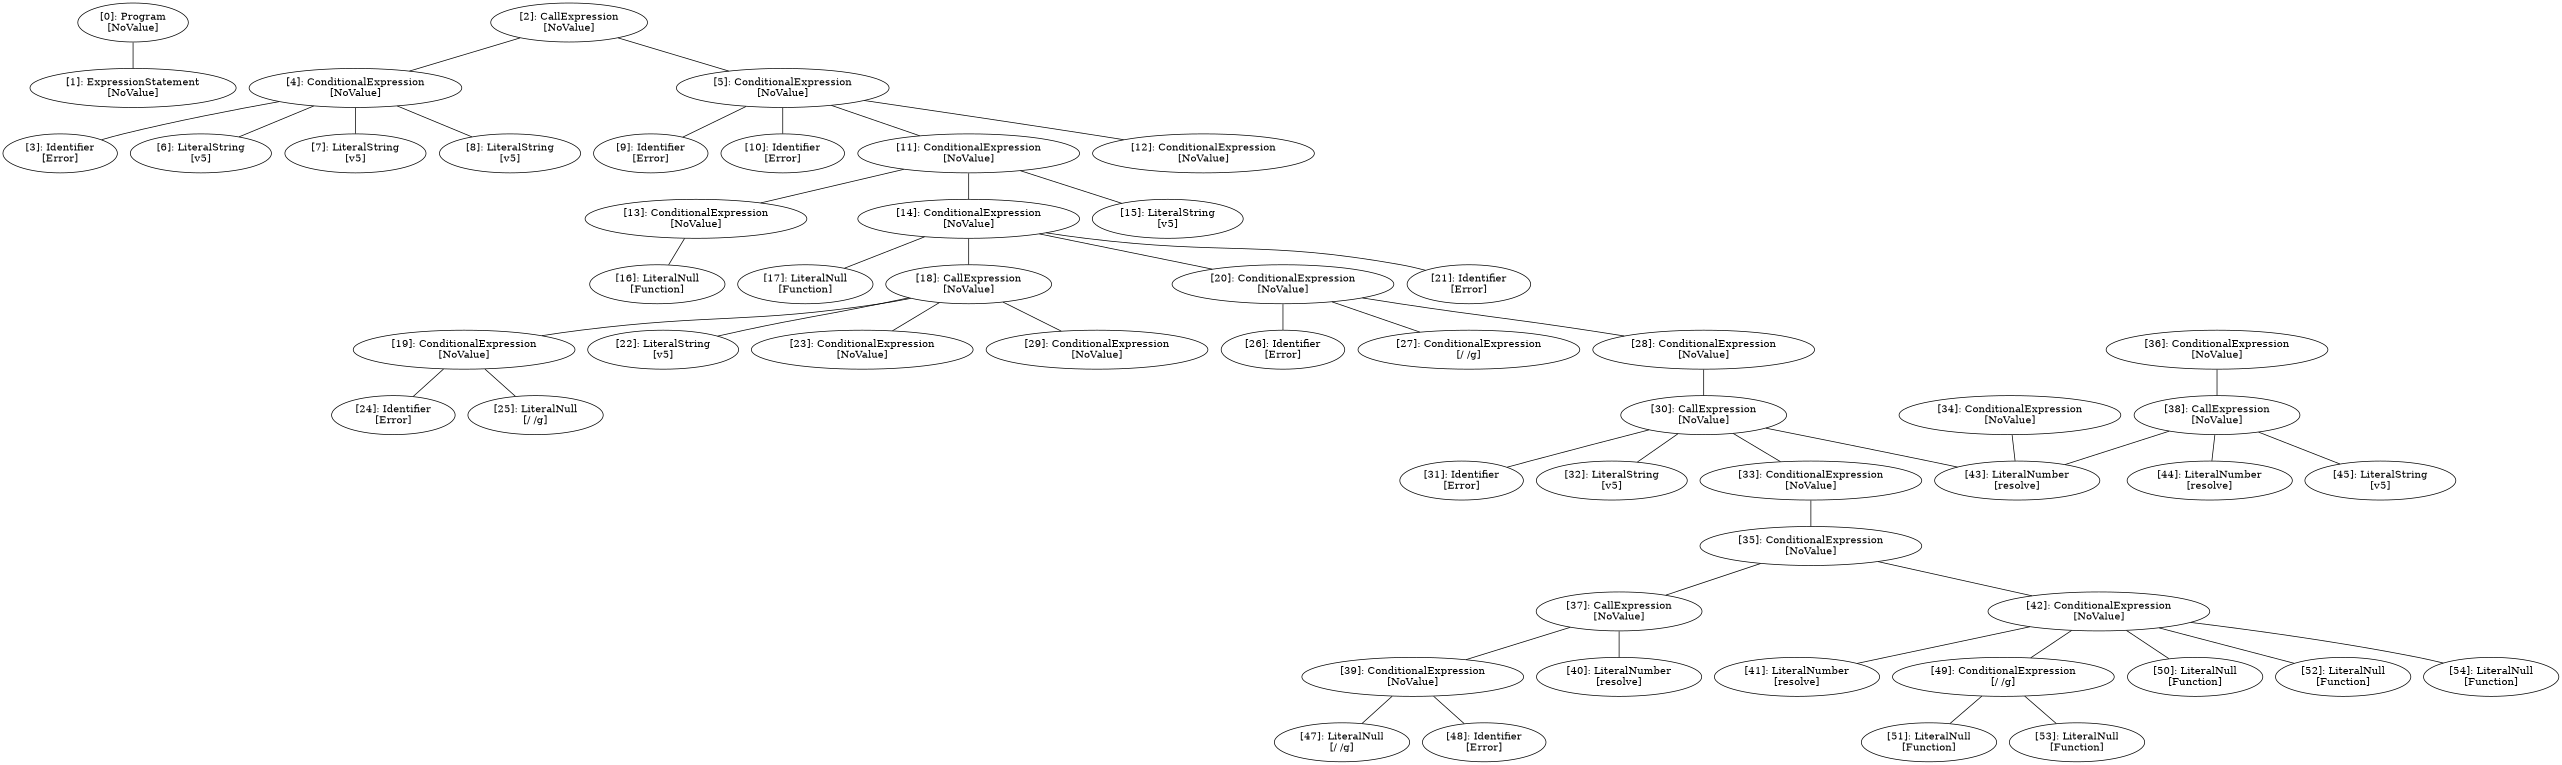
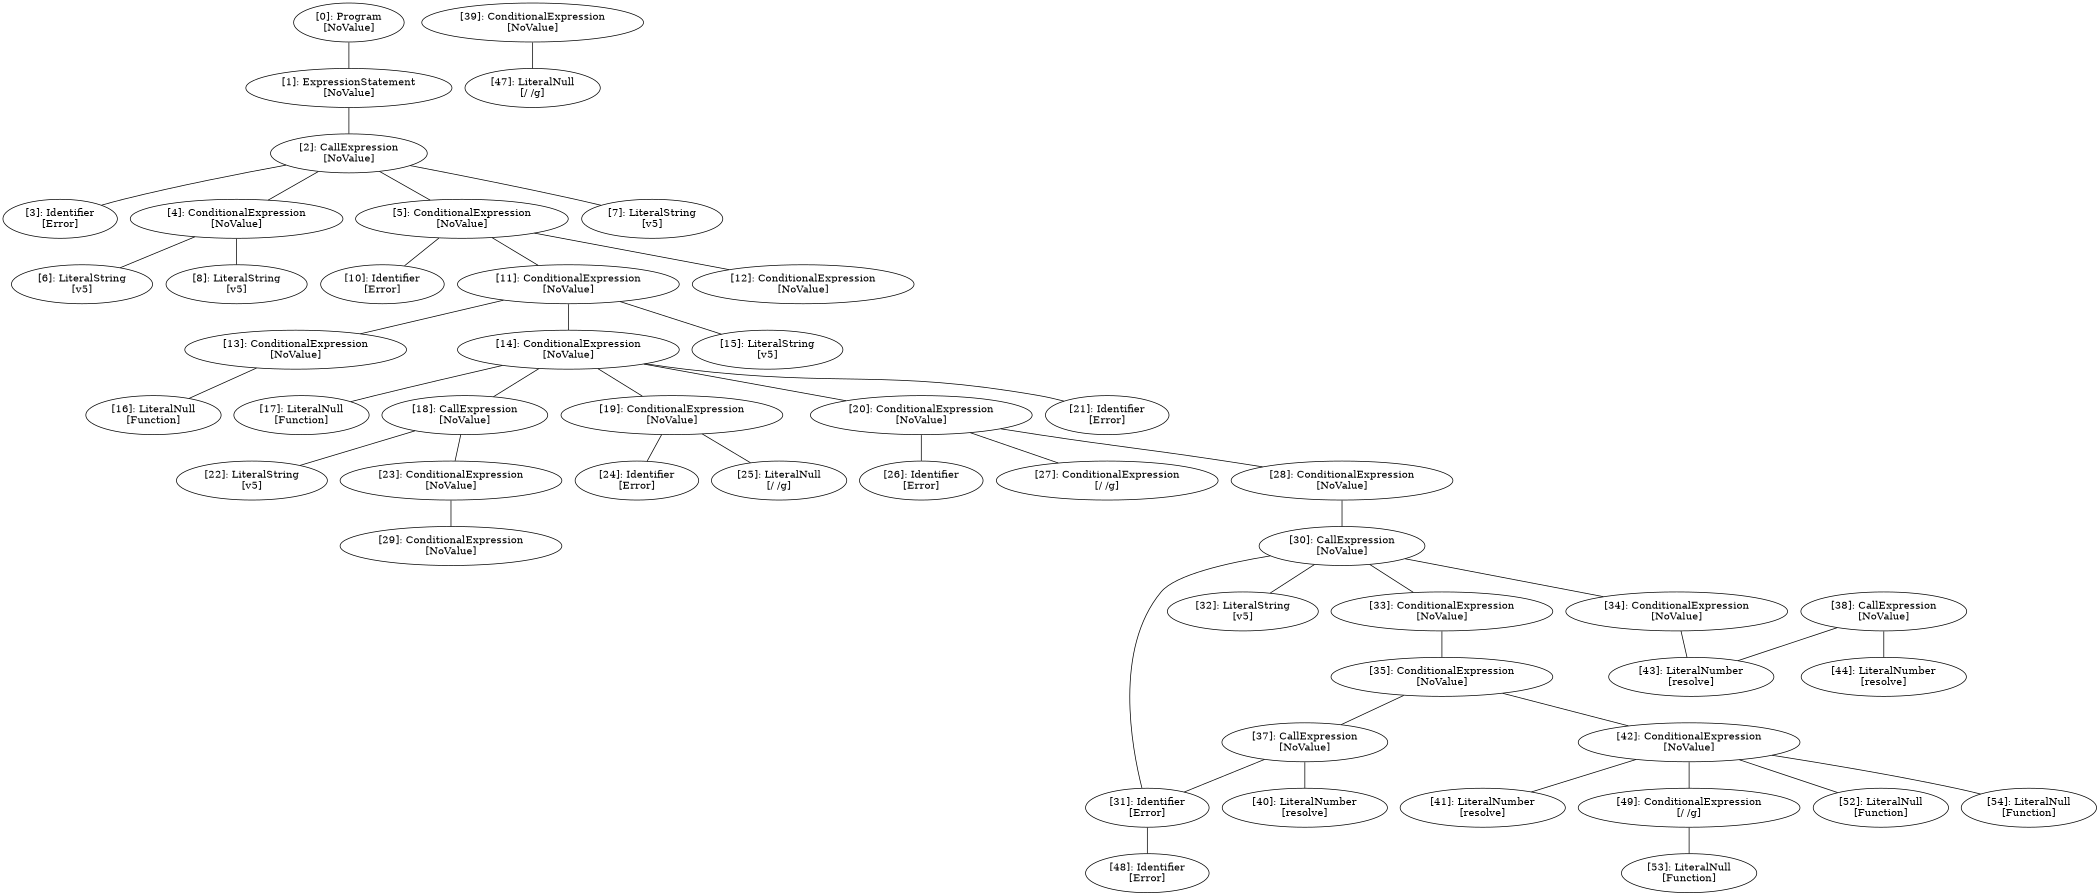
(190, 119) -> (193, 183)
none -> (349, 121)
(355, 121) -> (506, 185)
(651, 153) -> none
(1032, 317) -> (451, 513)
(727, 318) -> (620, 382)
(2217, 350) -> none
(1862, 447) -> (1504, 578)
(2380, 481) -> none
(1518, 643) -> (1224, 776)
(2195, 677) -> none
(1449, 710) -> (1147, 841)
(1929, 742) -> none
